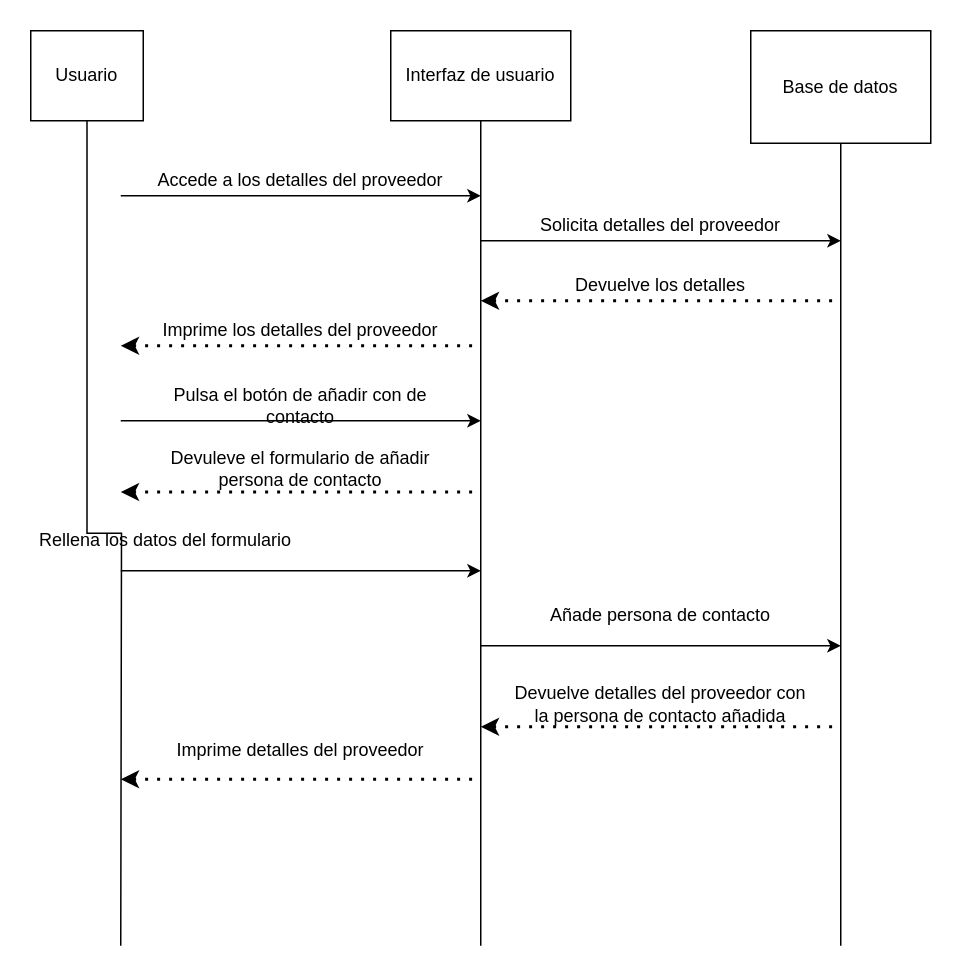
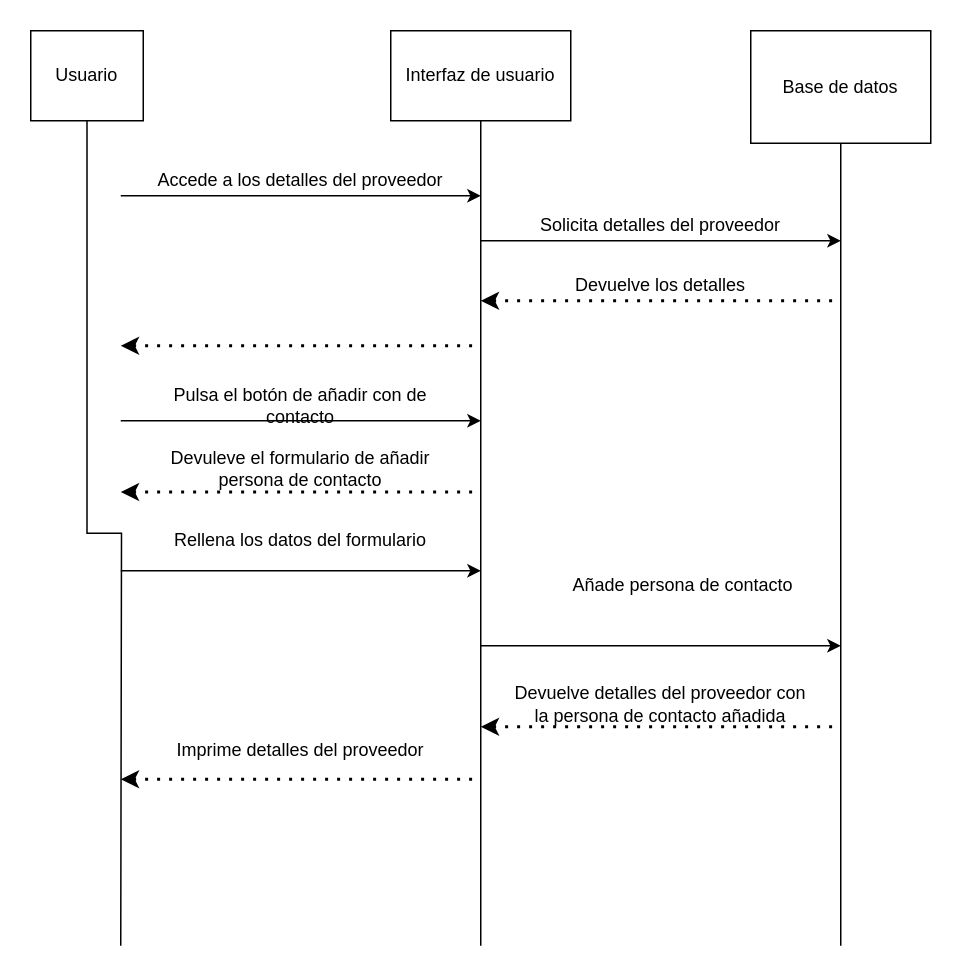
(301, 331) -> none
(166, 541) -> (301, 541)
(661, 616) -> (683, 586)
